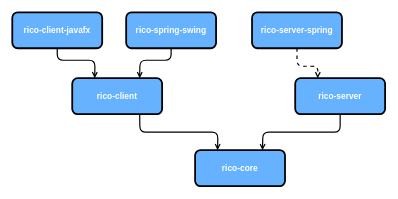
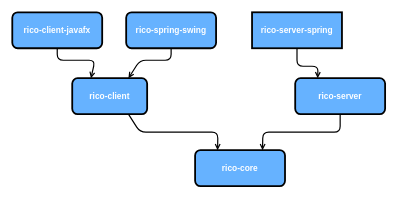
(297, 30) -> (297, 30)
(304, 66) -> (304, 66)
(117, 96) -> (110, 96)
